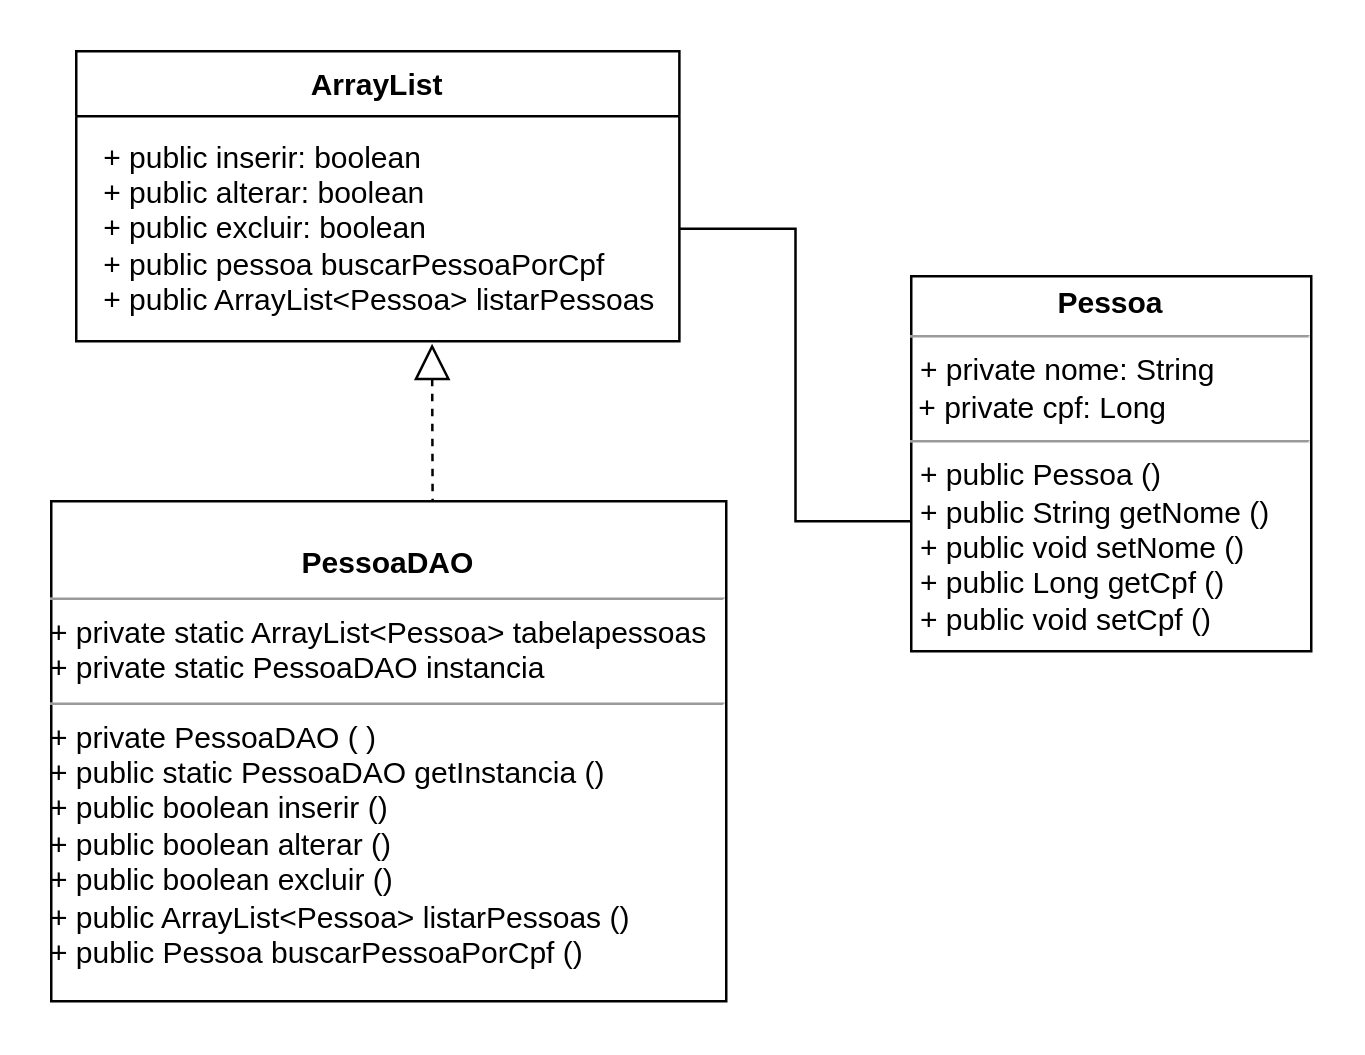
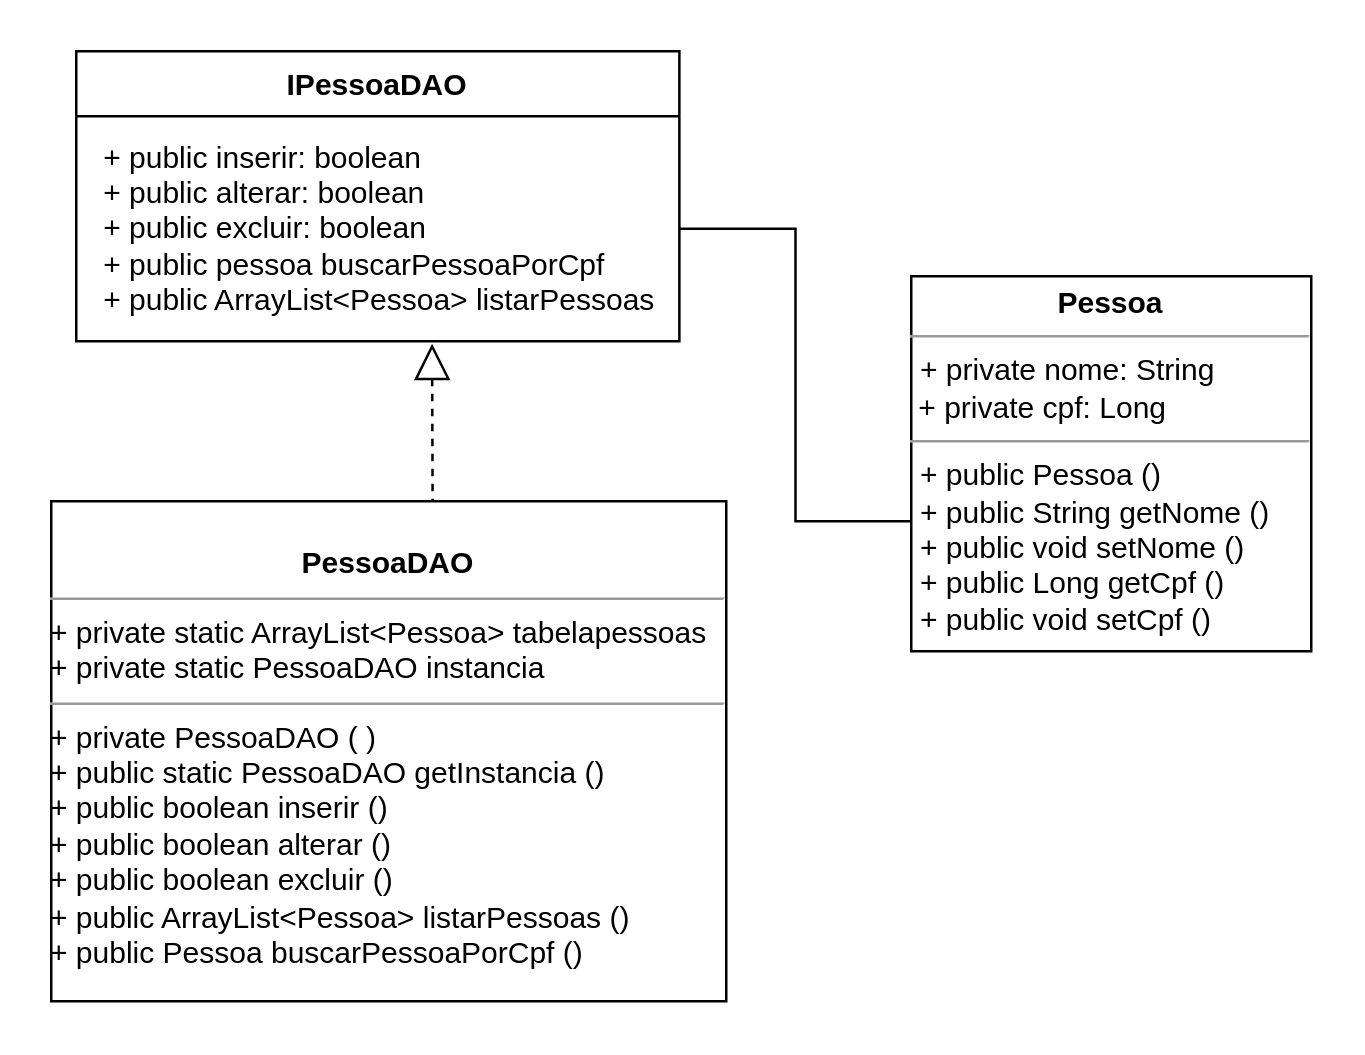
(377, 85) -> (377, 85)
